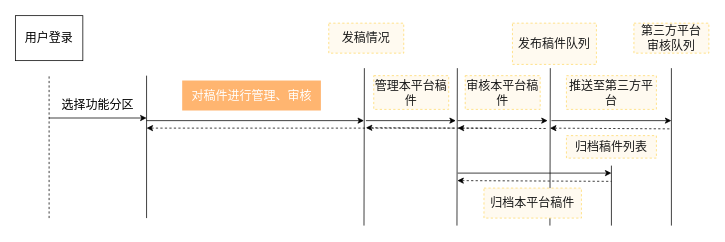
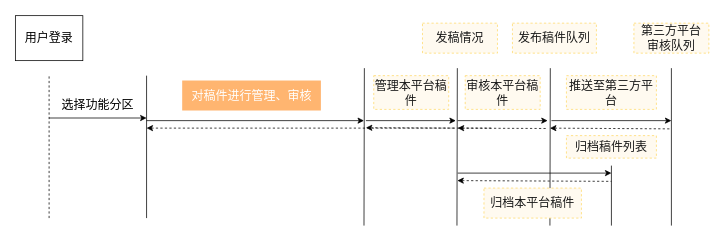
(366, 38) -> (460, 38)
(555, 44) -> (555, 38)
